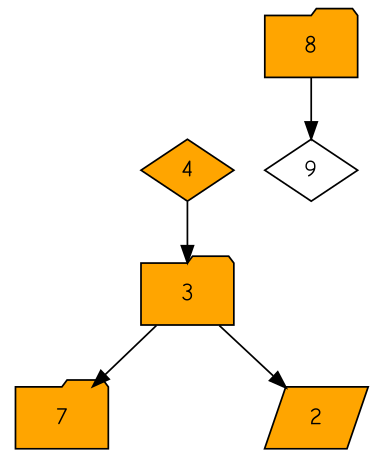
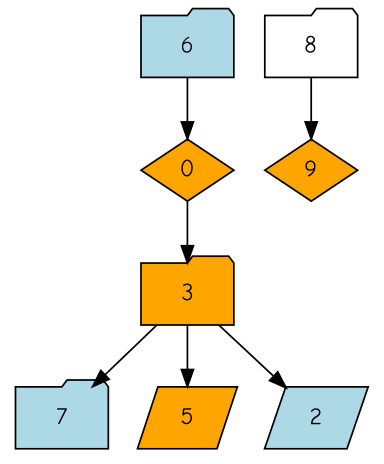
none -> (187, 46)
(311, 46) -> (311, 46)
(187, 170) -> (187, 170)
(311, 170) -> (311, 170)
(62, 418) -> (62, 418)
none -> (187, 418)
(316, 418) -> (316, 418)
